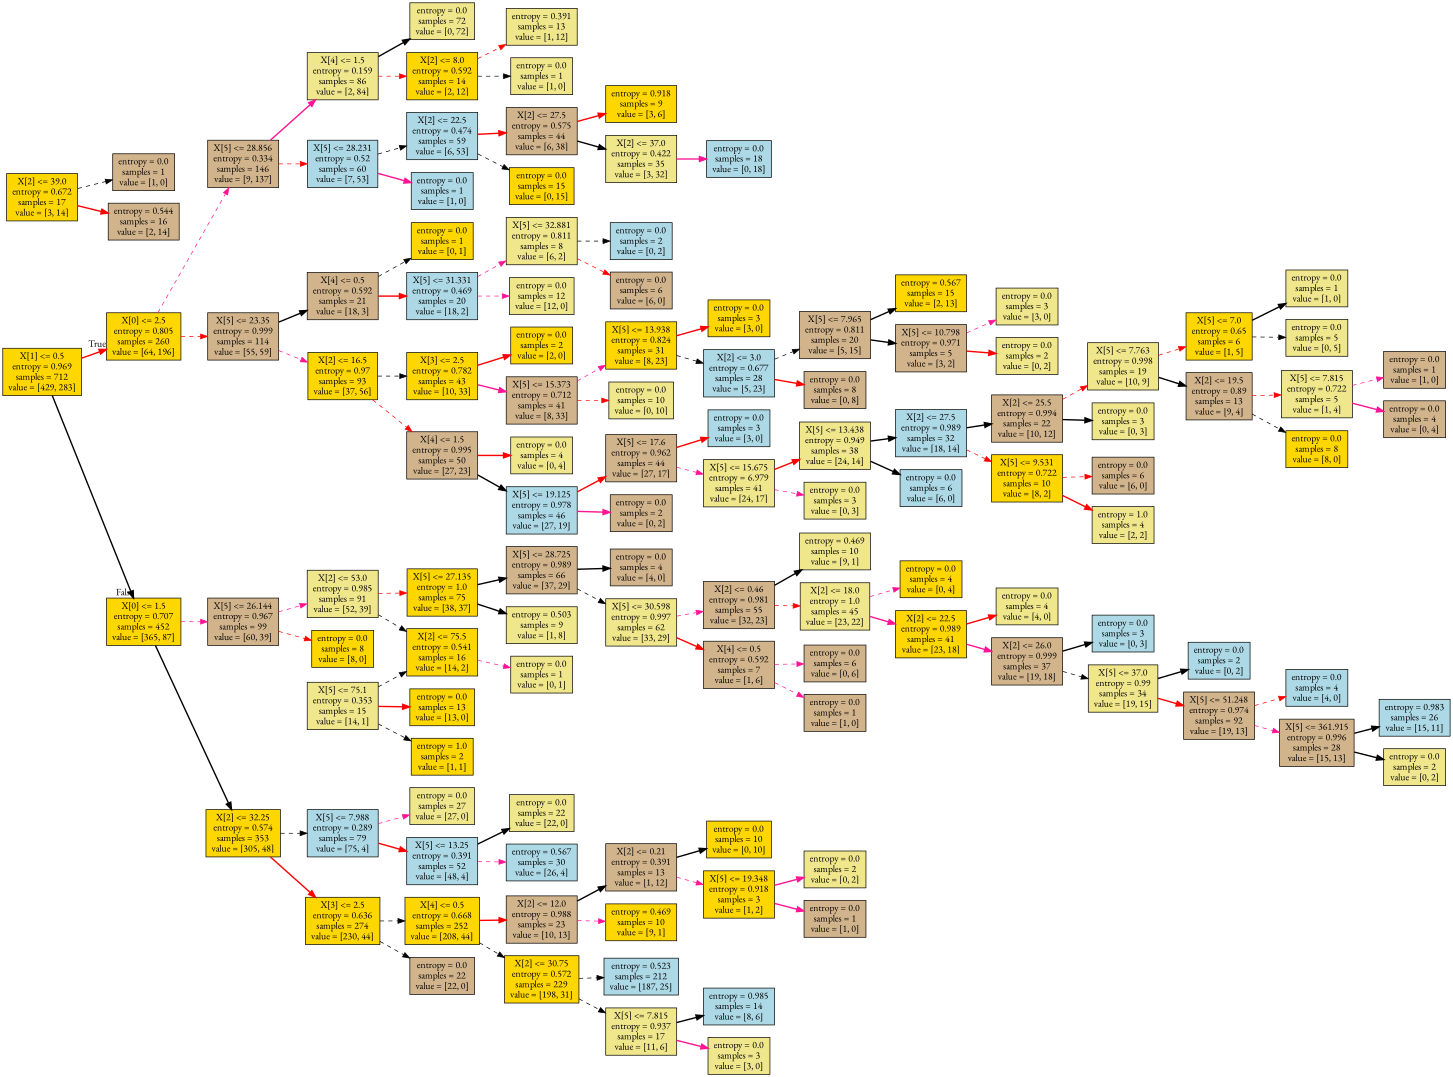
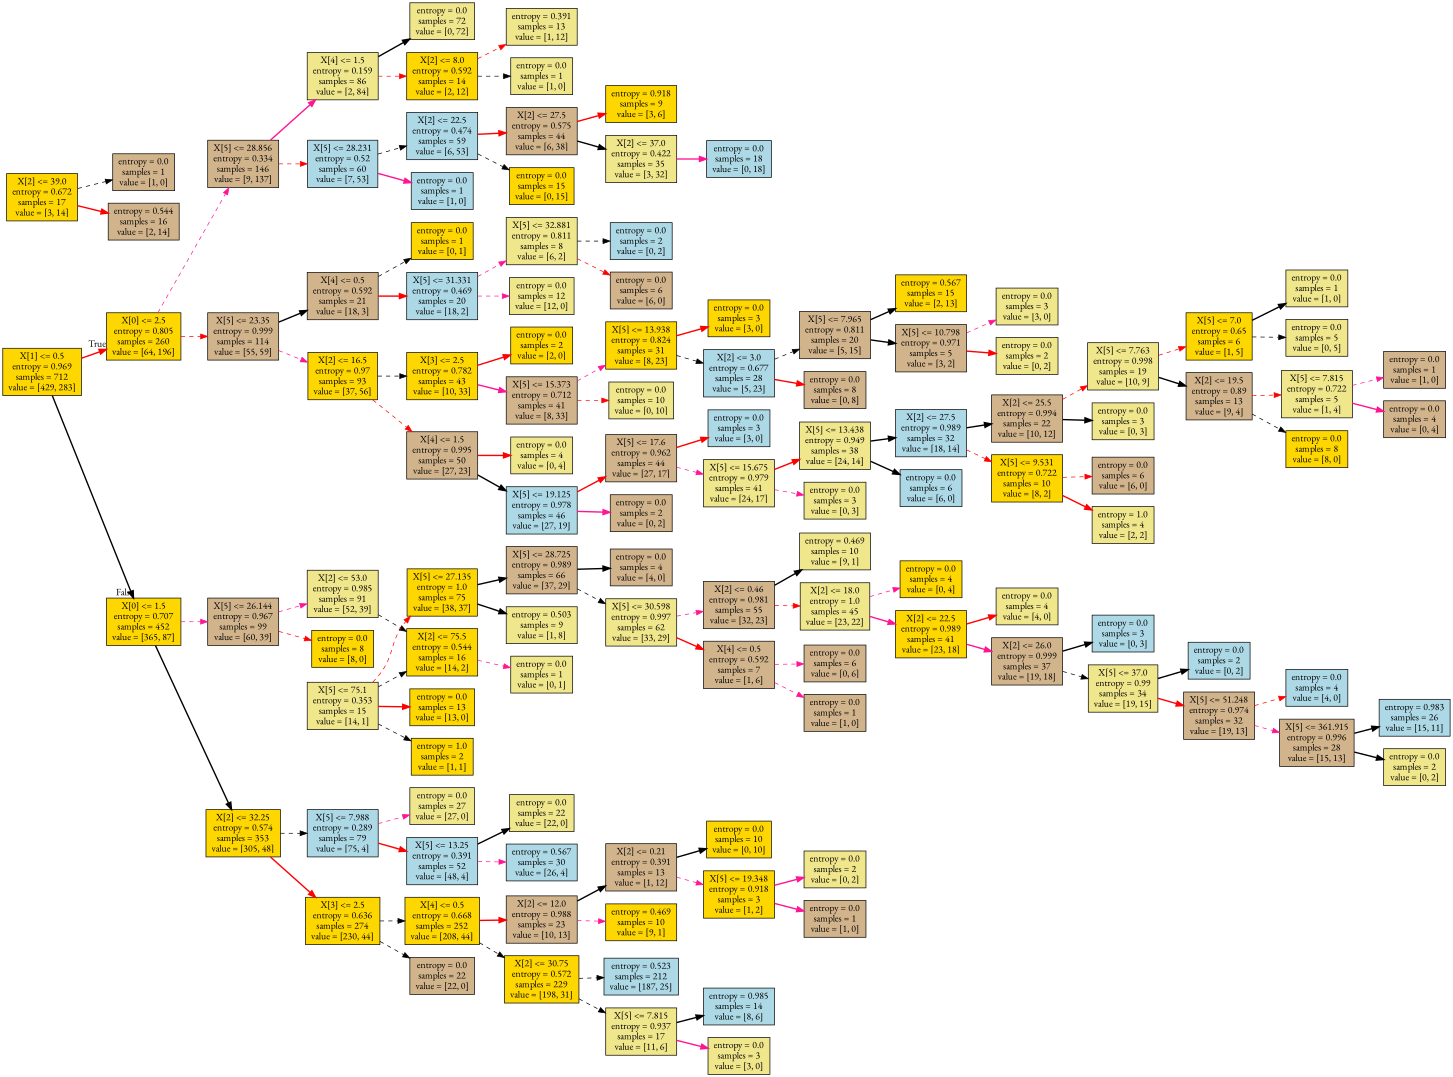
(739, 483) -> (739, 483)
(389, 593) -> (391, 653)
(442, 652) -> (442, 652)
(1219, 716) -> (1219, 716)
